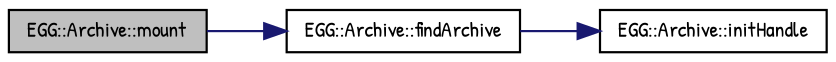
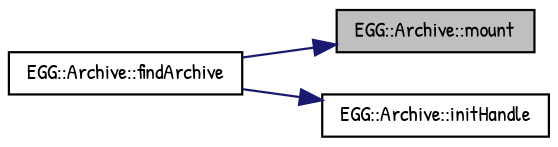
(235, 31) -> (278, 53)
